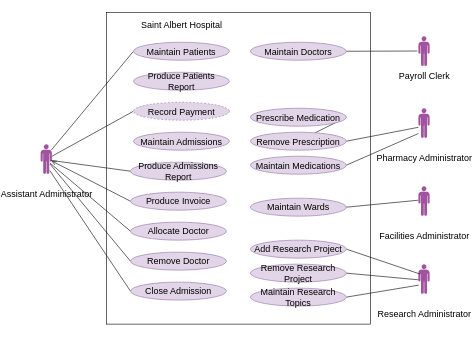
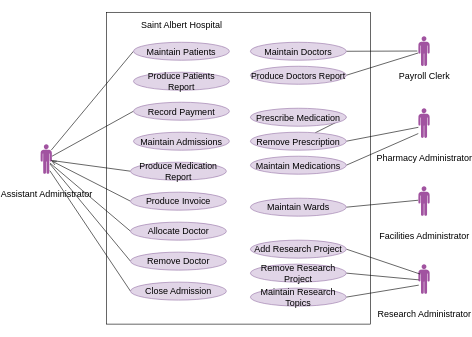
none -> (382, 64)
none -> (299, 75)
(182, 111) -> (182, 111)
(179, 171) -> (179, 171)
